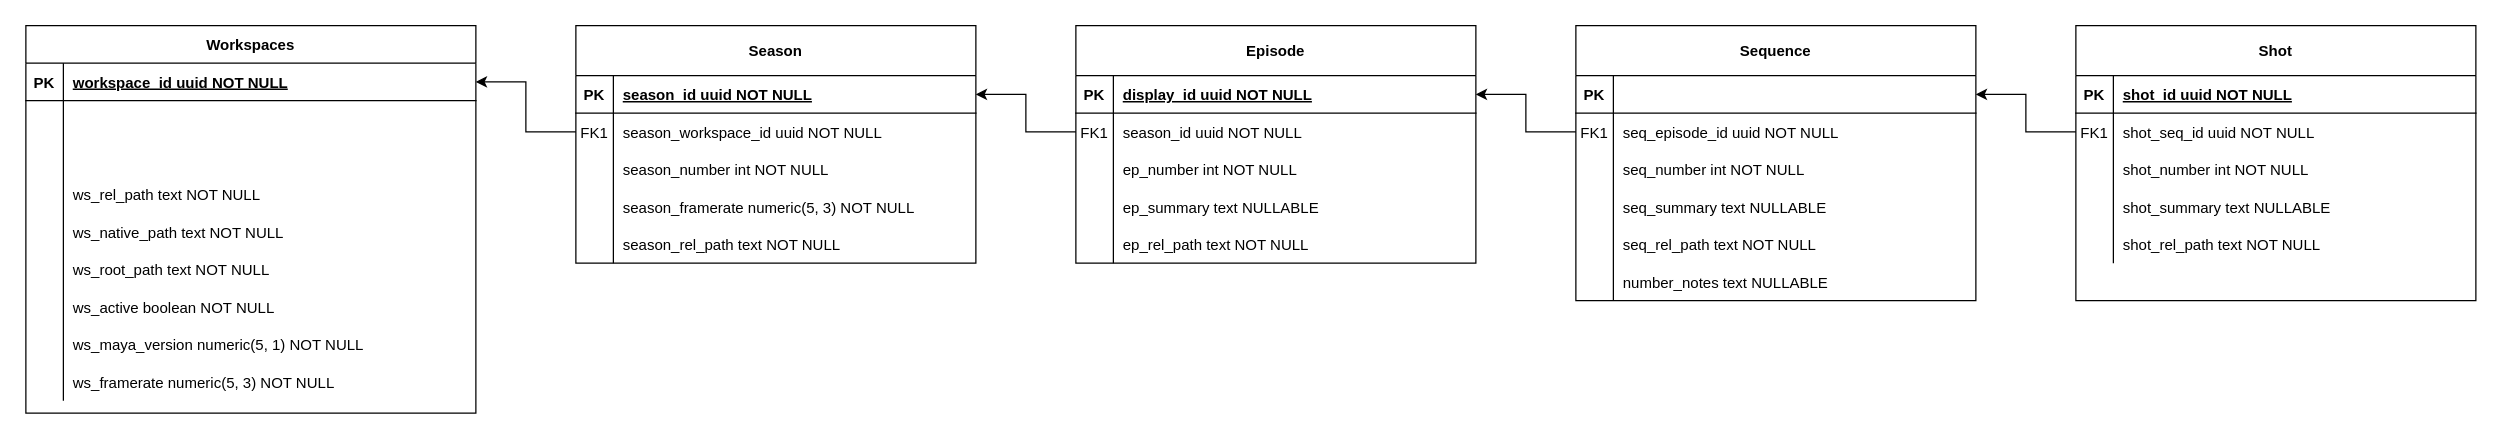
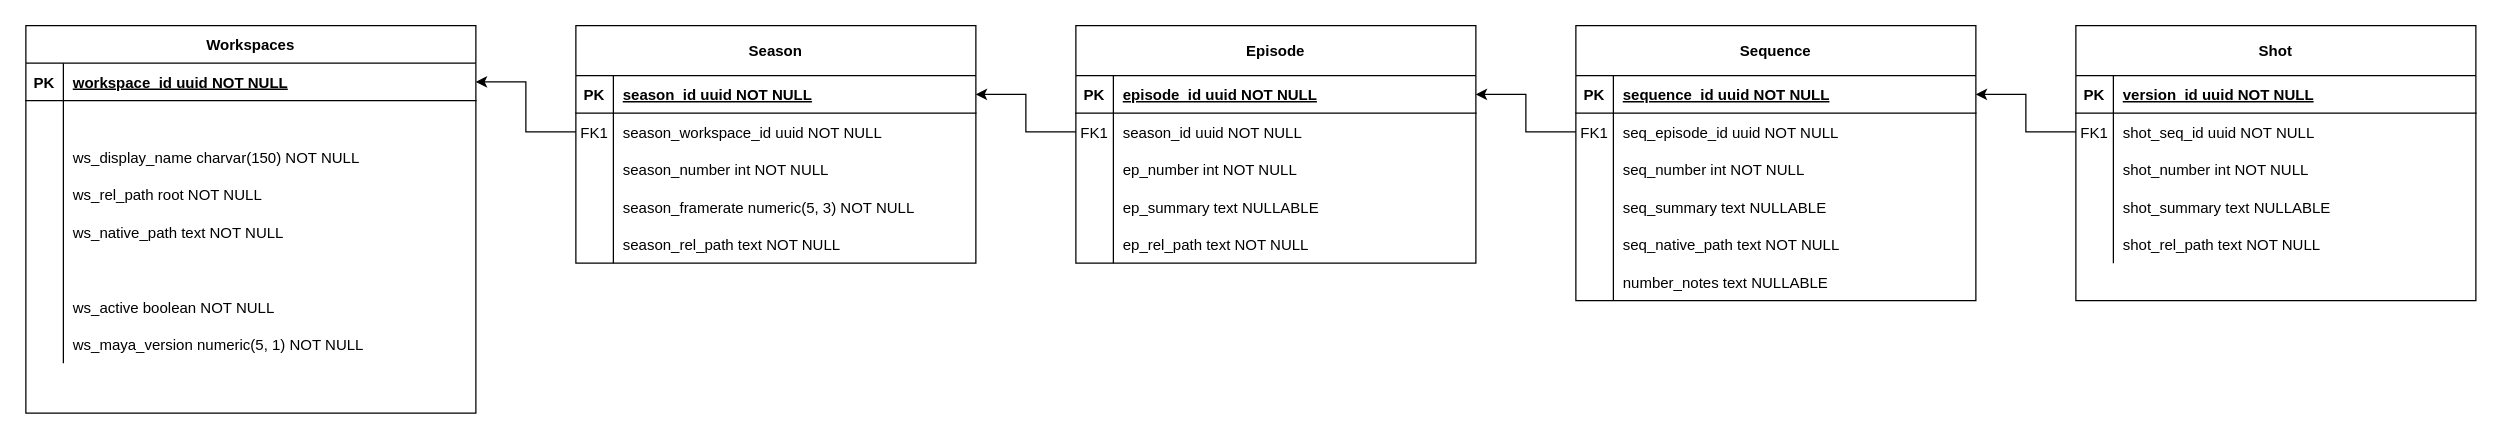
none -> (1794, 94)
(1210, 95) -> (1212, 95)
(2201, 95) -> (2212, 95)
none -> (269, 157)
(170, 195) -> (170, 195)
(1724, 245) -> (1737, 245)
(269, 269) -> none
(269, 382) -> none
